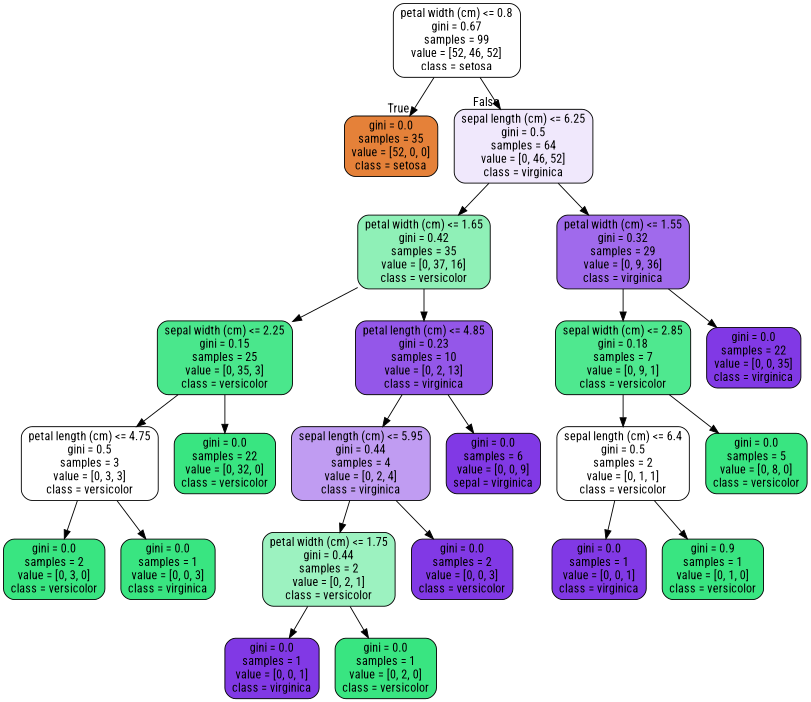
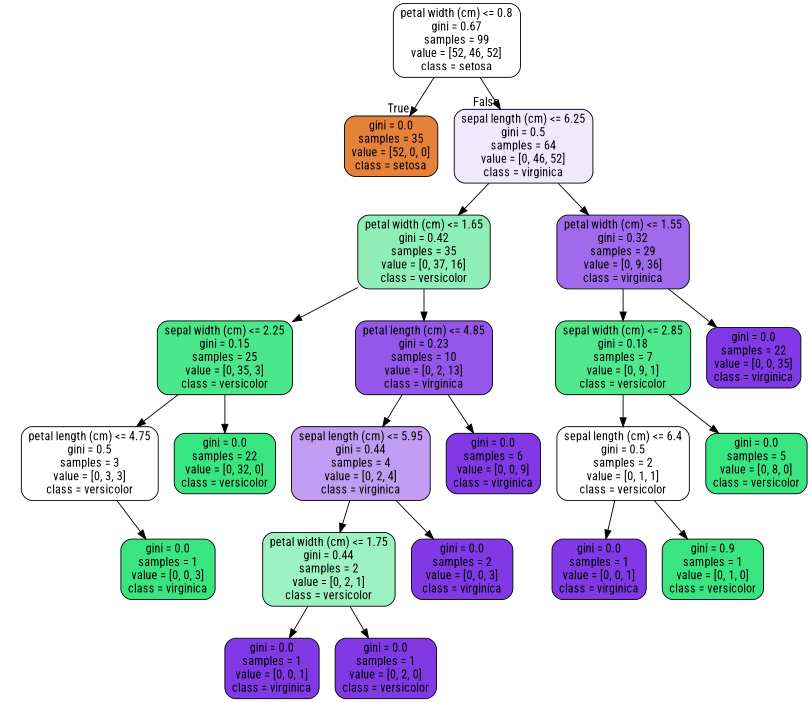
(493, 464) -> (493, 464)
(54, 569) -> none
(462, 569) -> (462, 569)
(386, 668) -> (386, 668)
